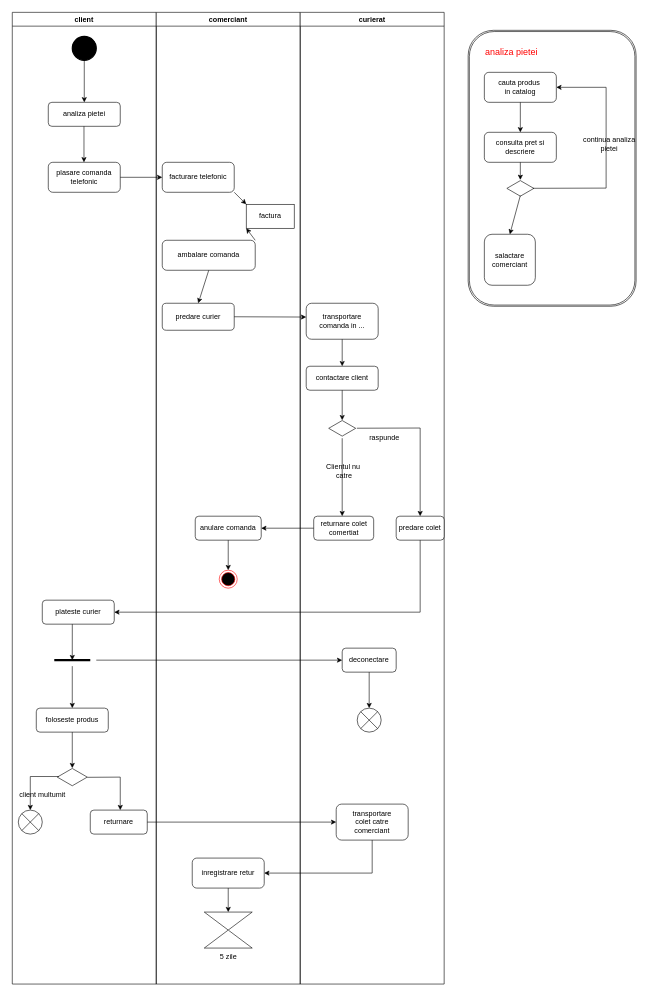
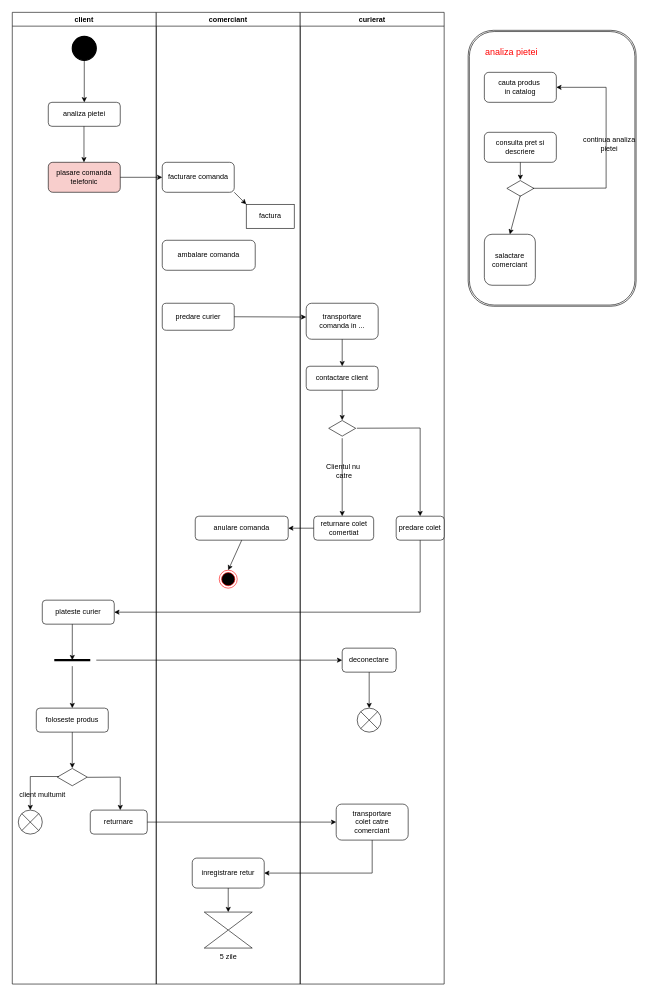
(521, 126) -> none
(84, 177) -> (84, 177)
(198, 177) -> (198, 177)
(252, 236) -> none
(204, 285) -> none
(384, 438) -> none
(228, 528) -> (242, 528)
